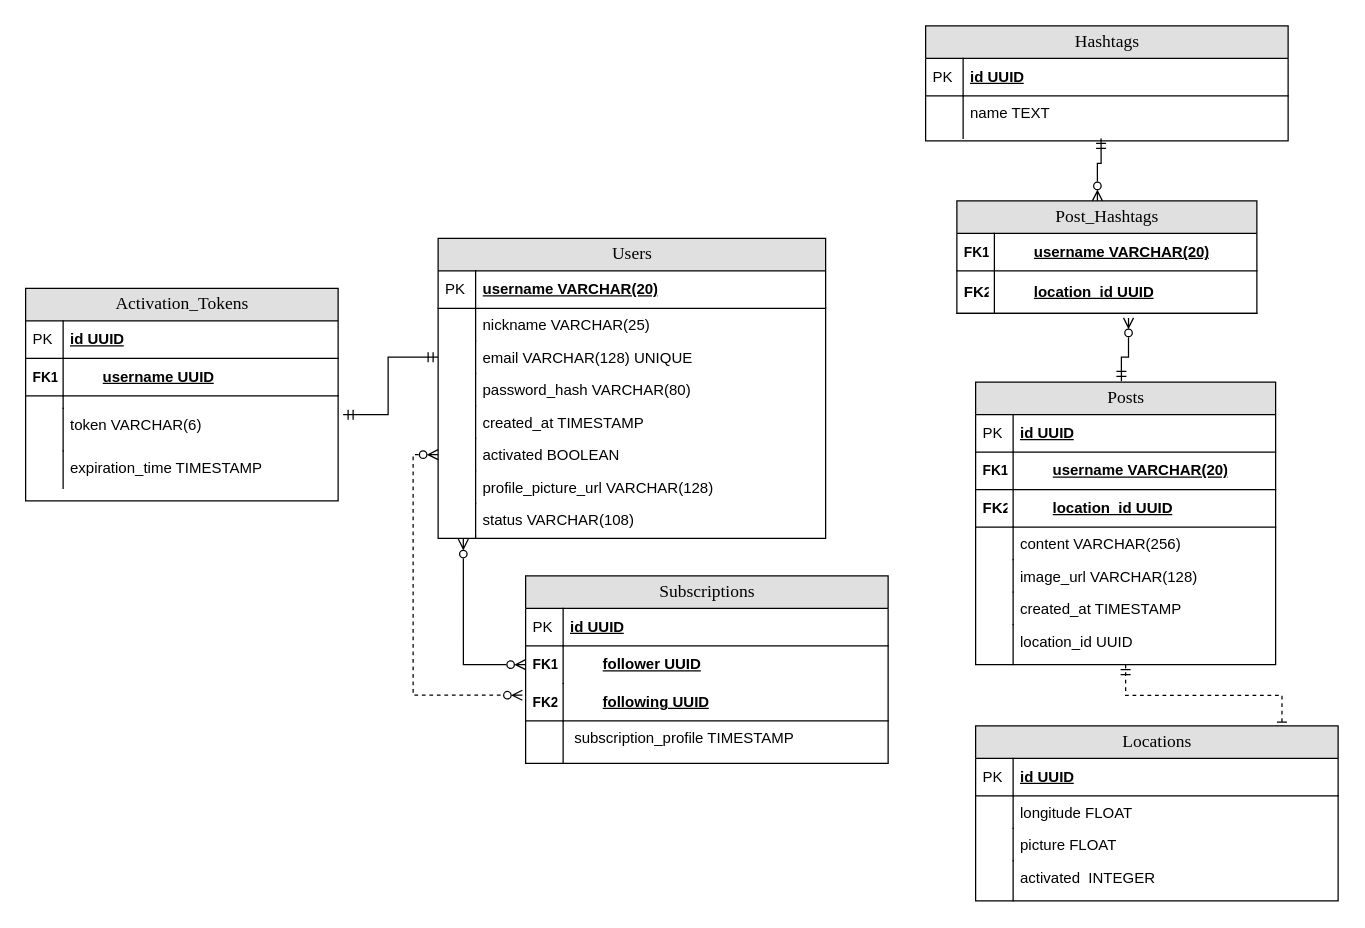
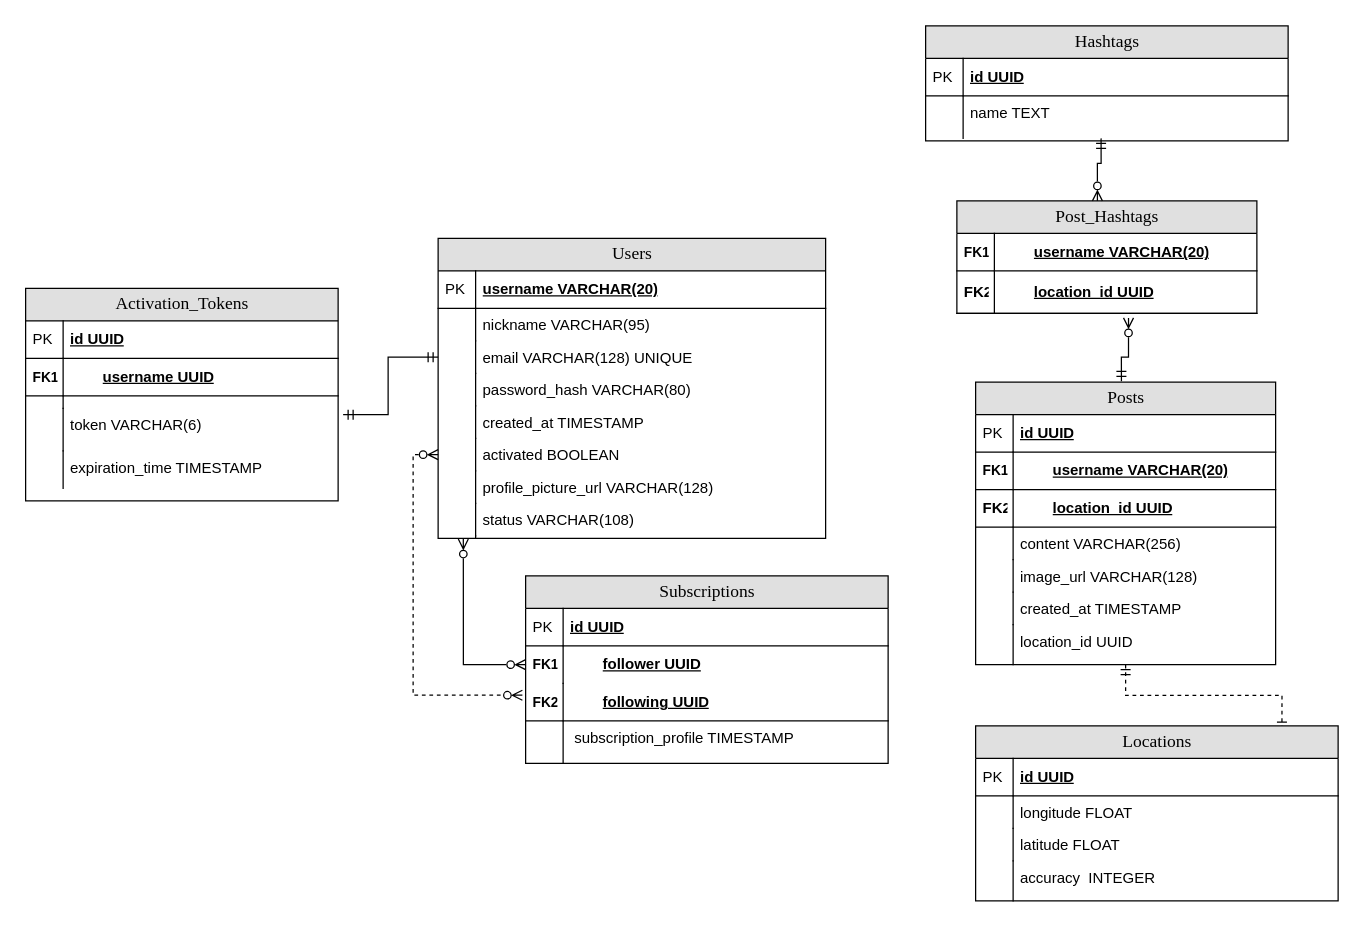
(563, 326) -> (563, 326)
(1071, 846) -> (1074, 846)
(1092, 878) -> (1090, 878)
